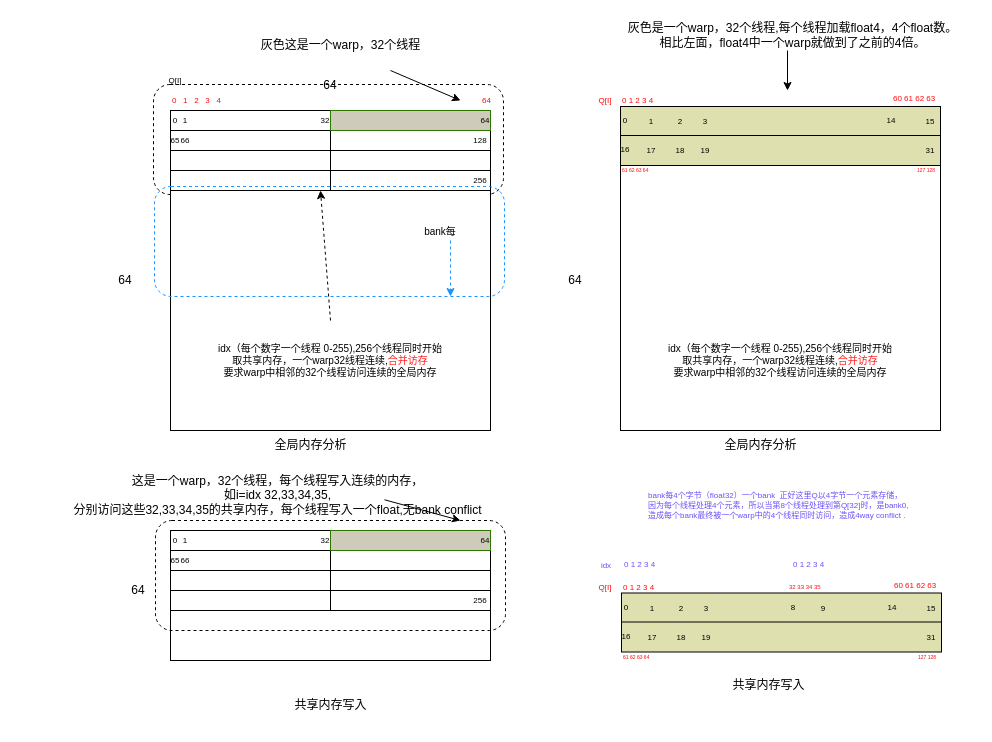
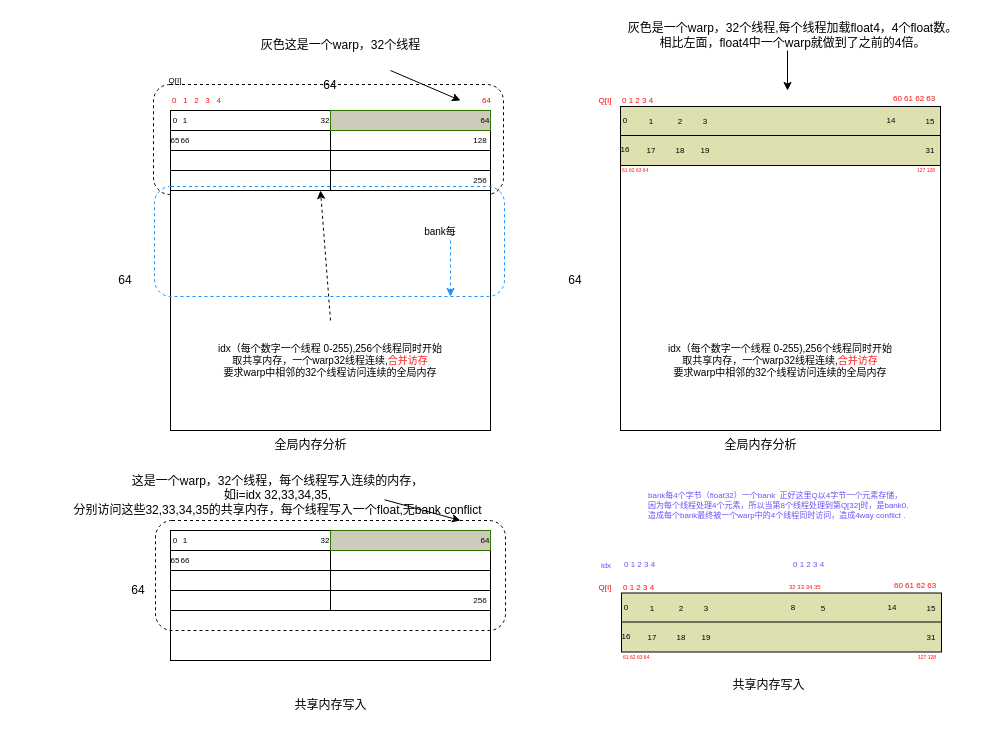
(824, 609) -> (824, 609)
